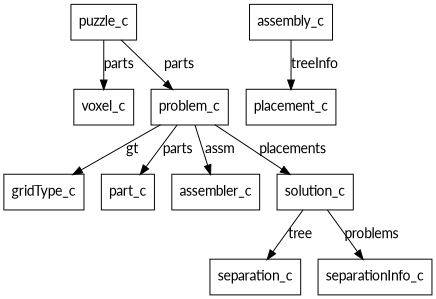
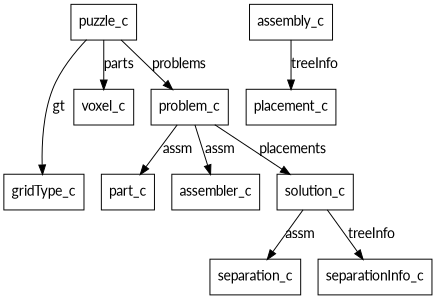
(179, 65) -> (179, 65)
(121, 147) -> (50, 97)
(178, 150) -> (178, 150)
(300, 235) -> (300, 235)
(372, 235) -> (372, 235)
